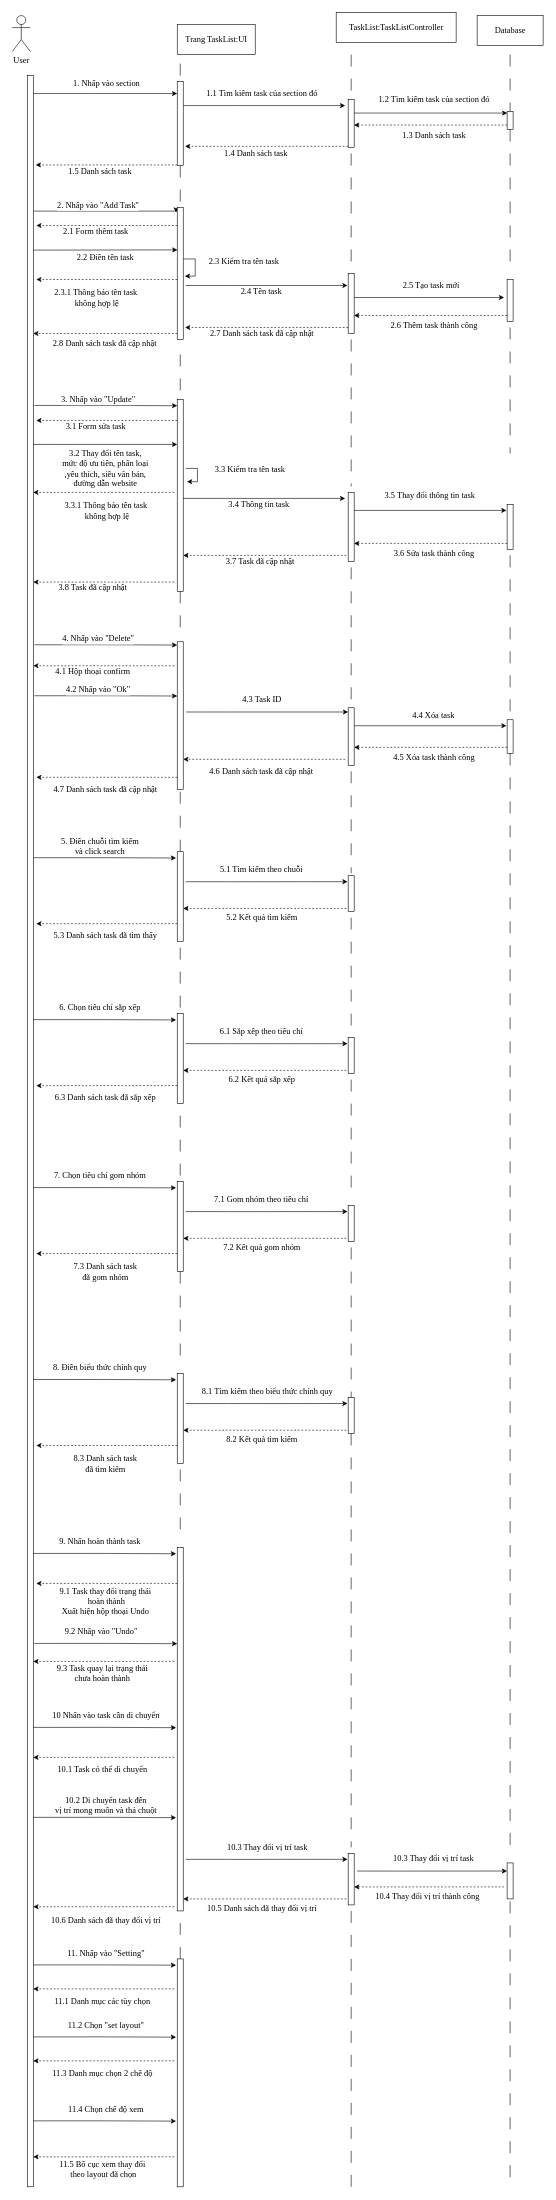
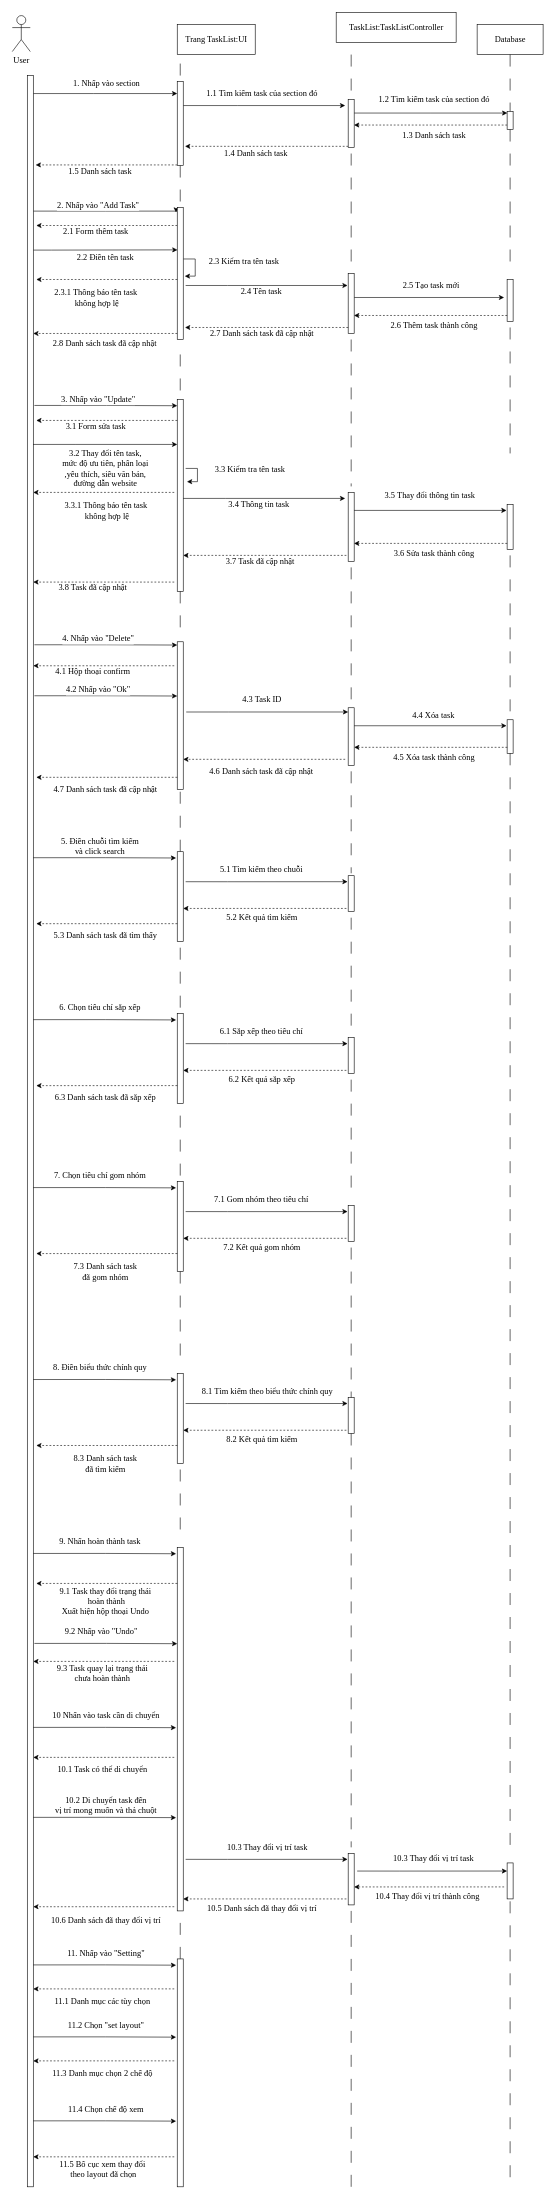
(510, 30) -> (510, 39)
